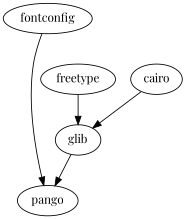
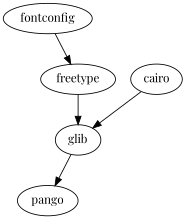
(32, 105) -> (61, 45)
